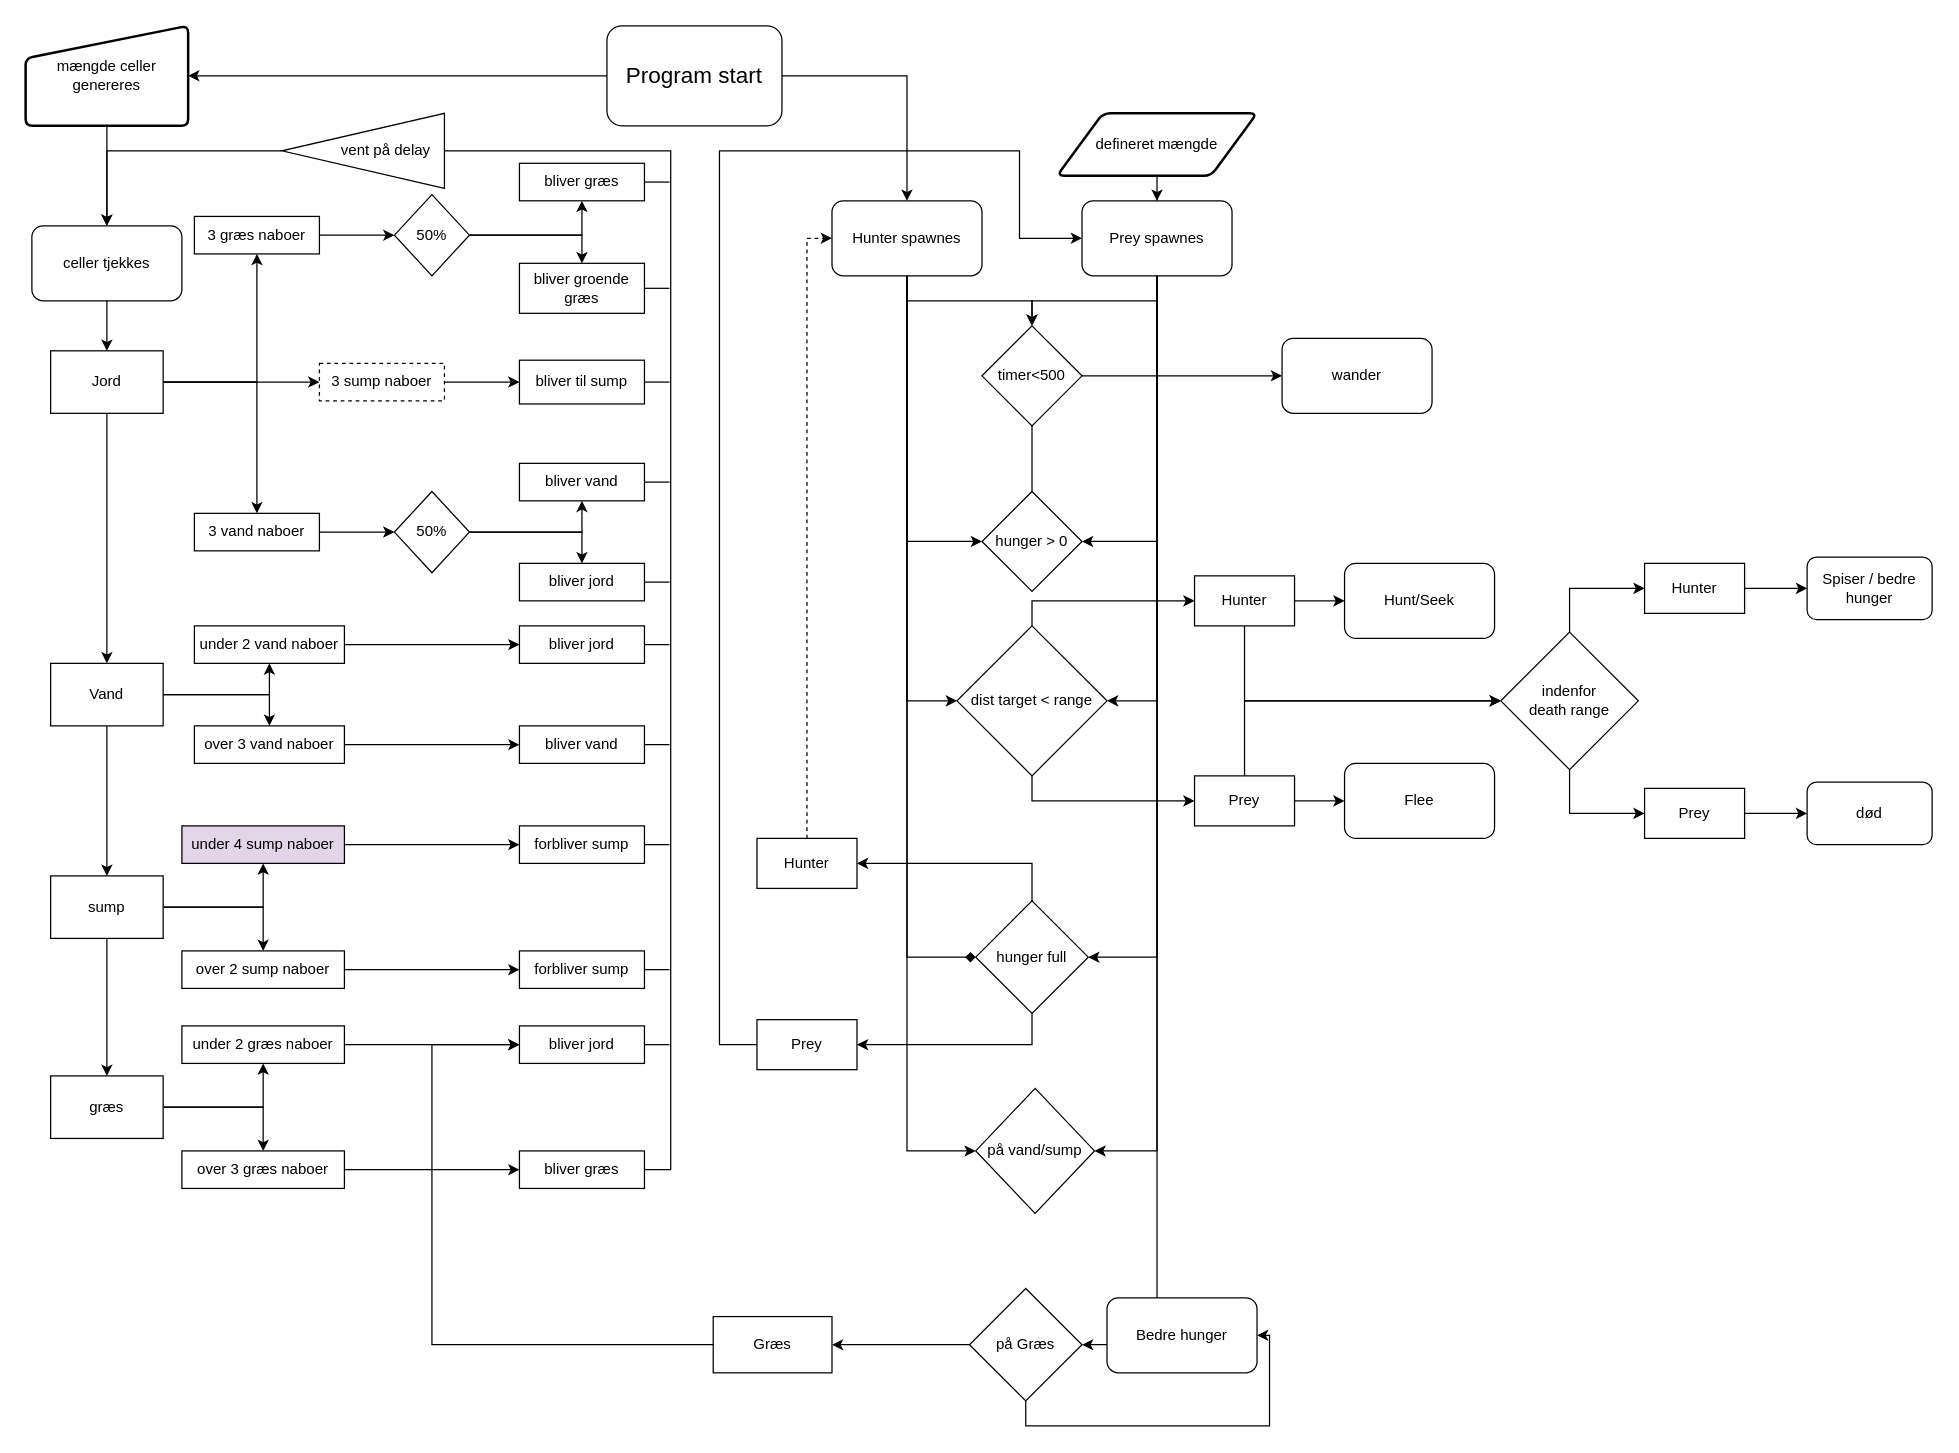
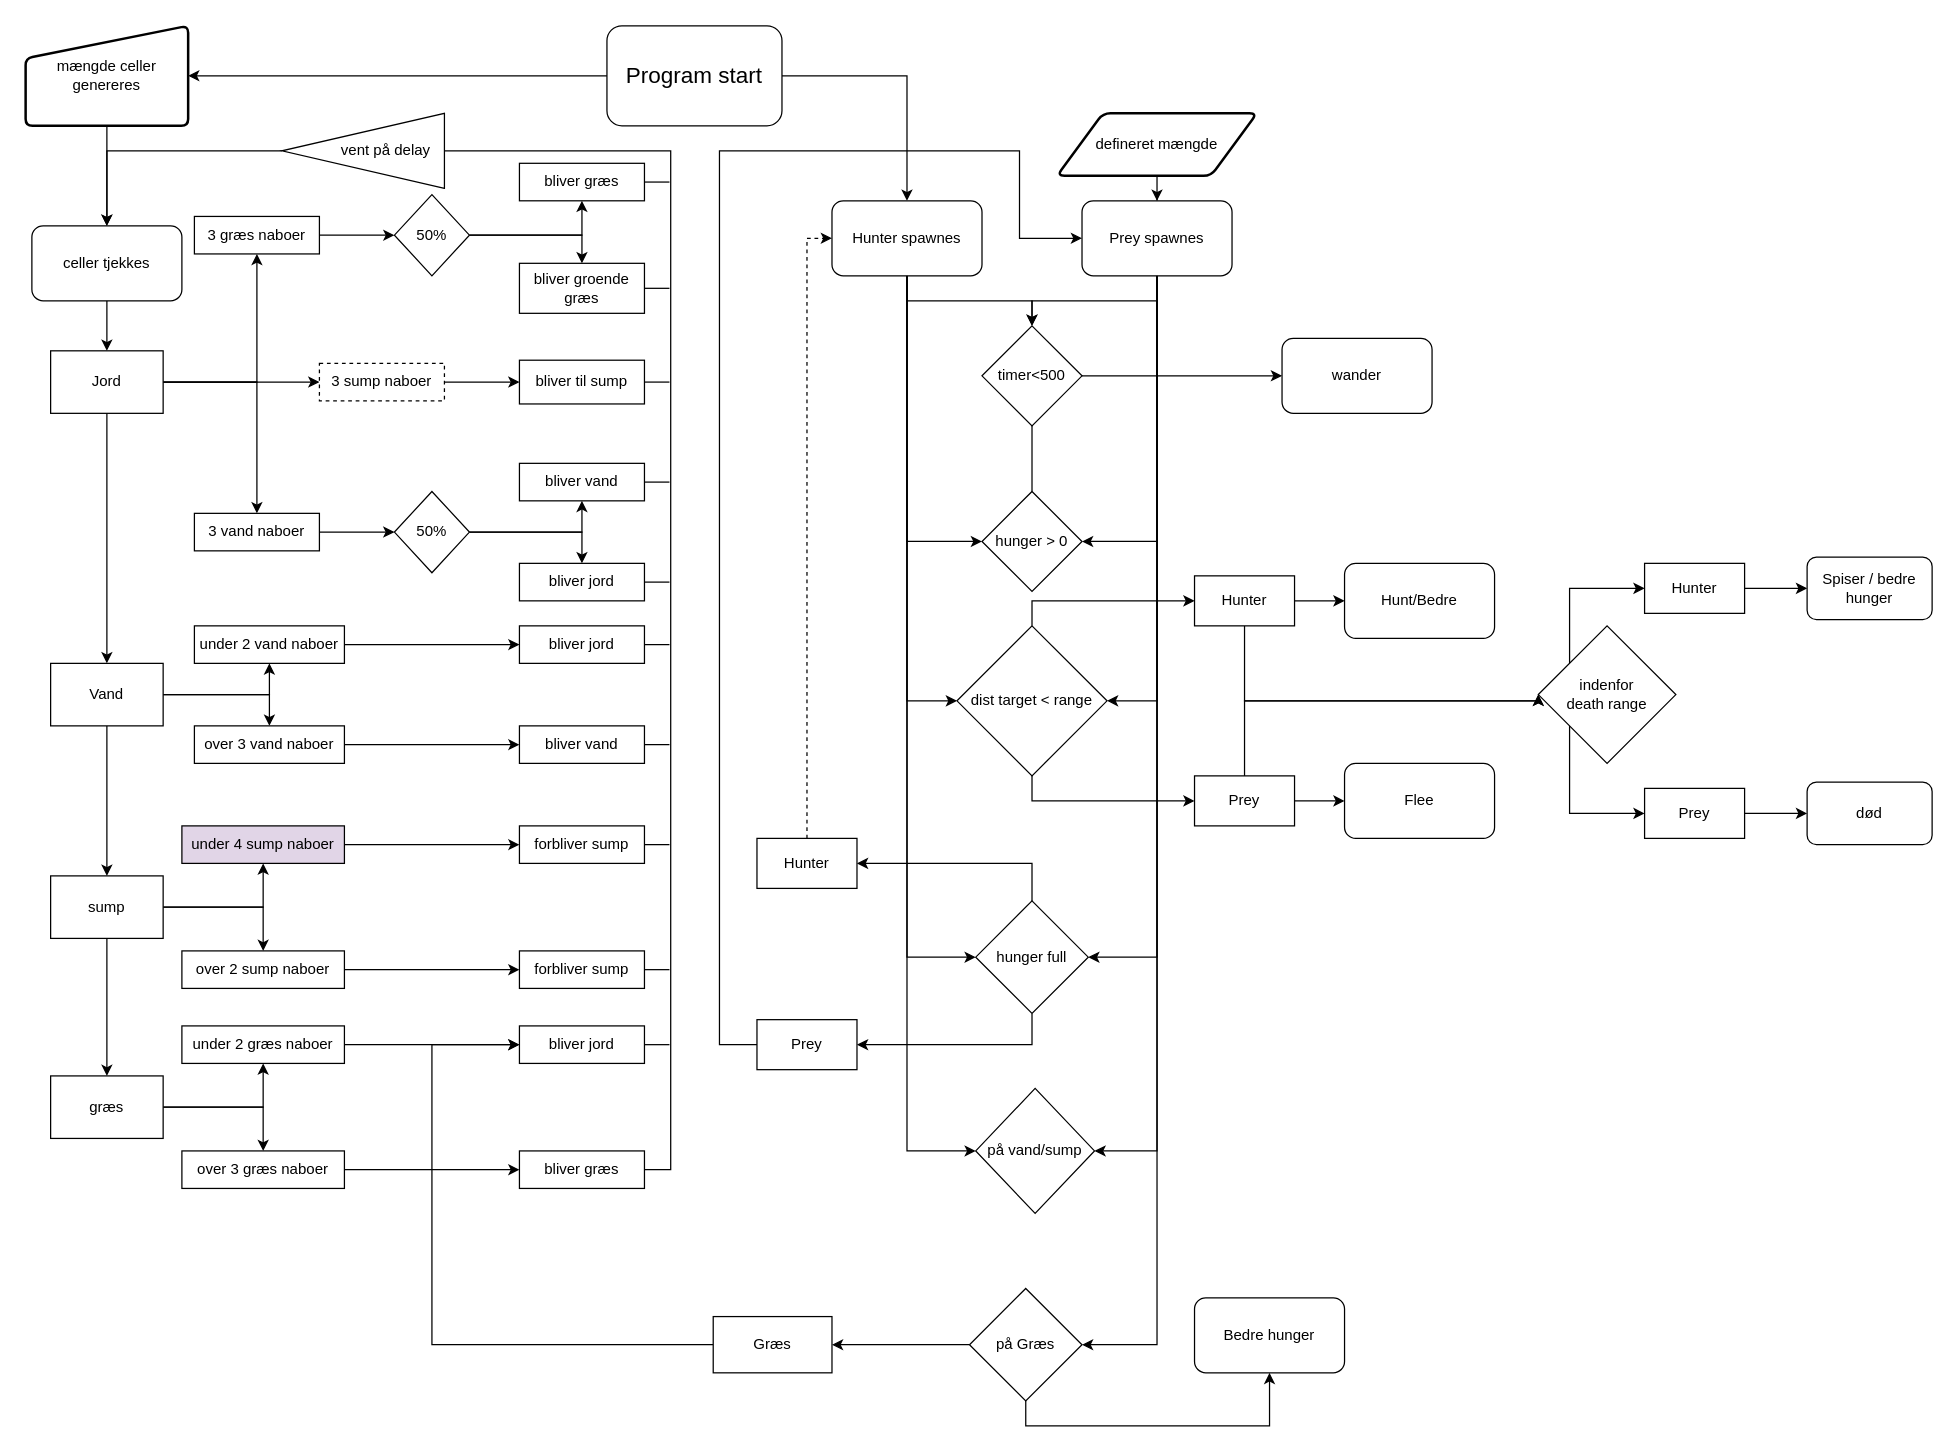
(1419, 601) -> (1419, 601)
(1569, 701) -> (1607, 694)
(965, 957) -> (966, 957)
(1182, 1335) -> (1269, 1335)
